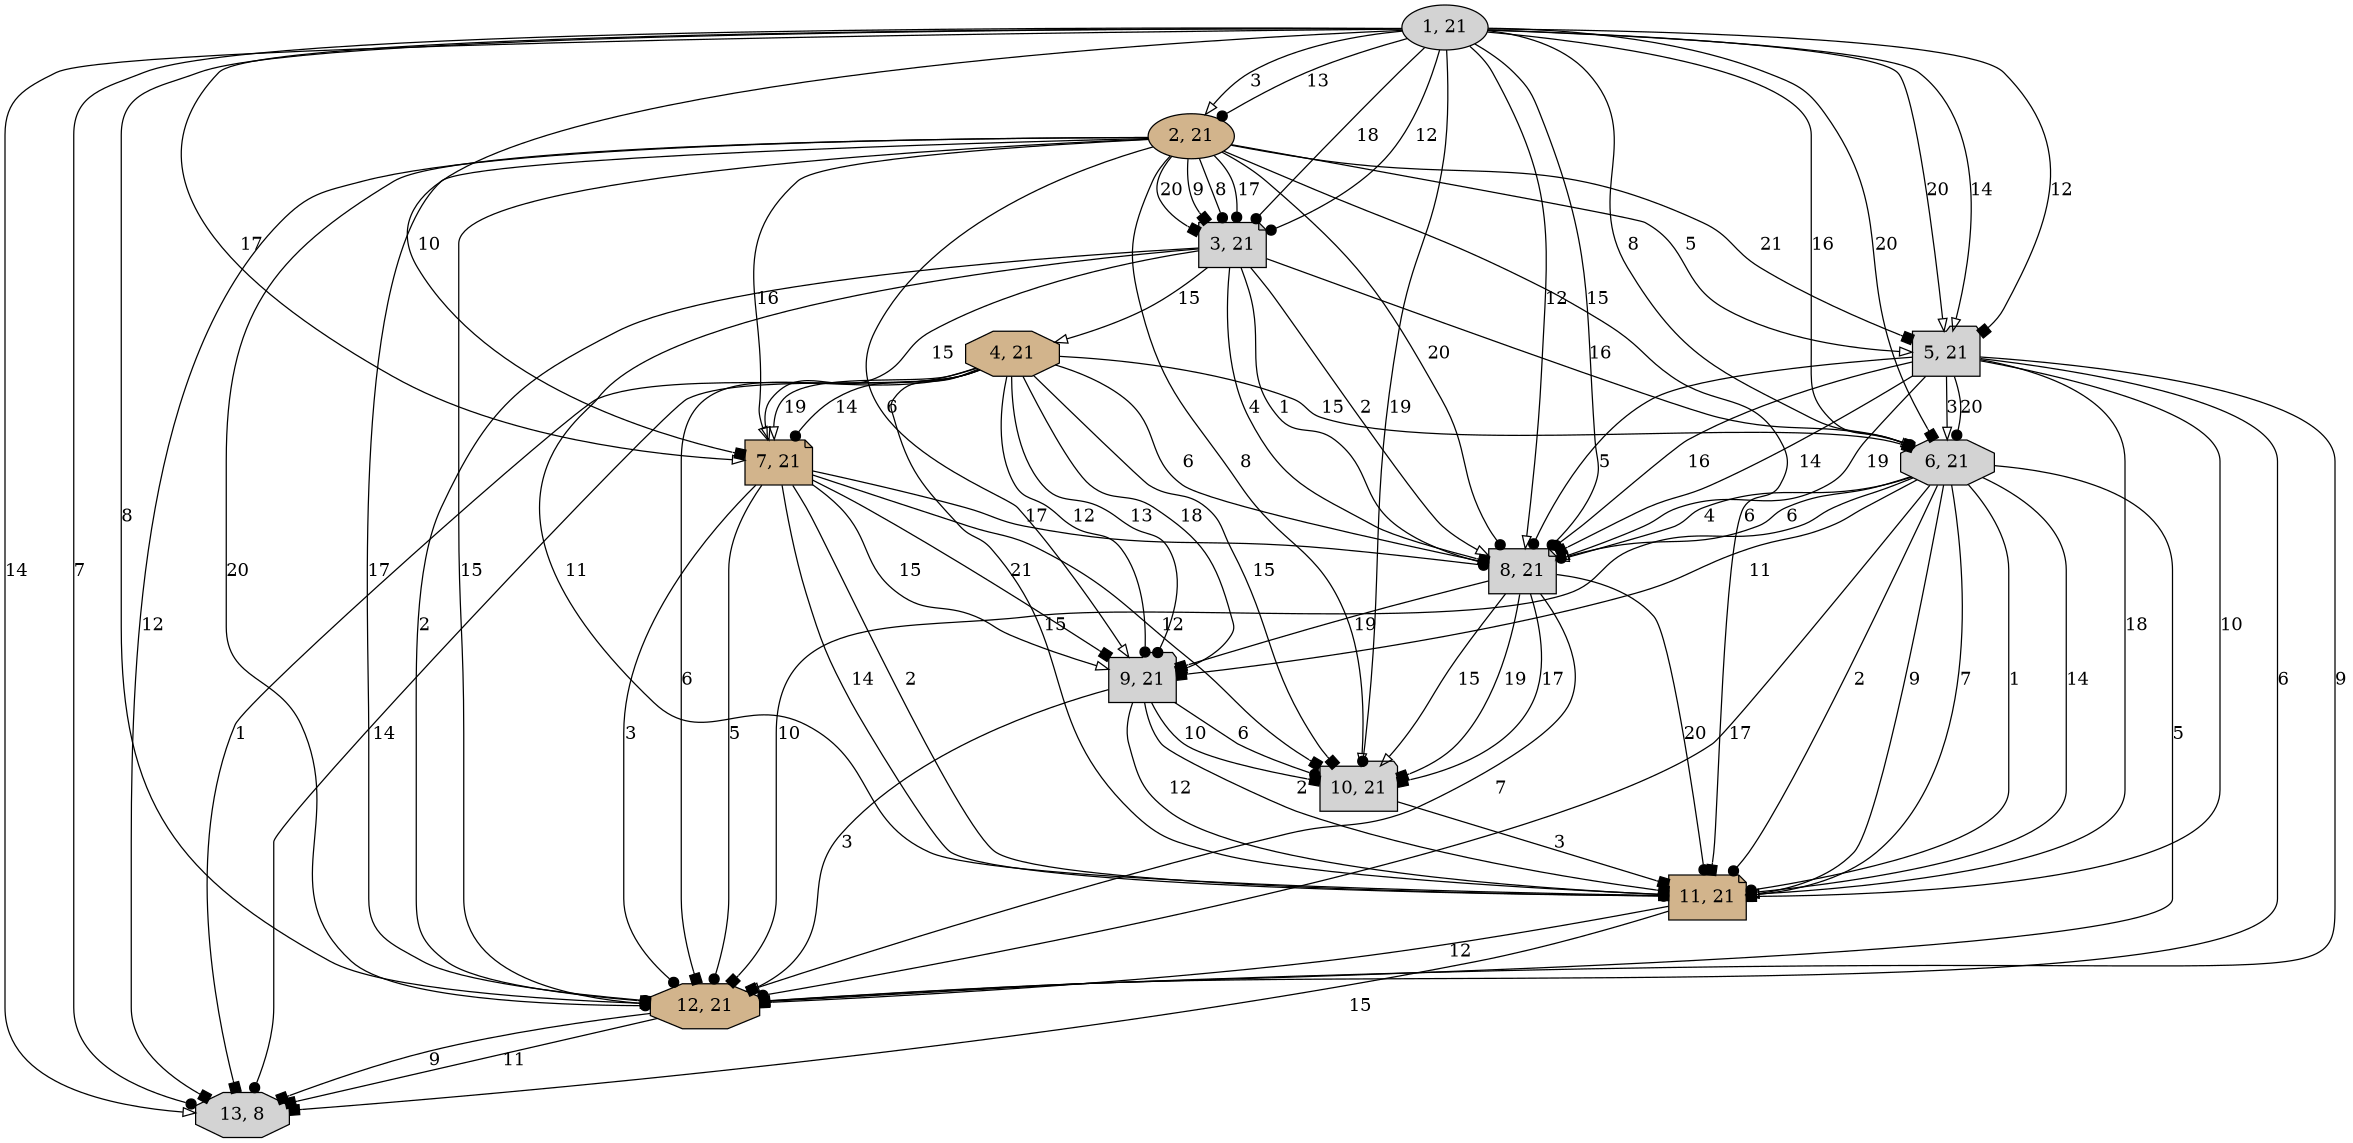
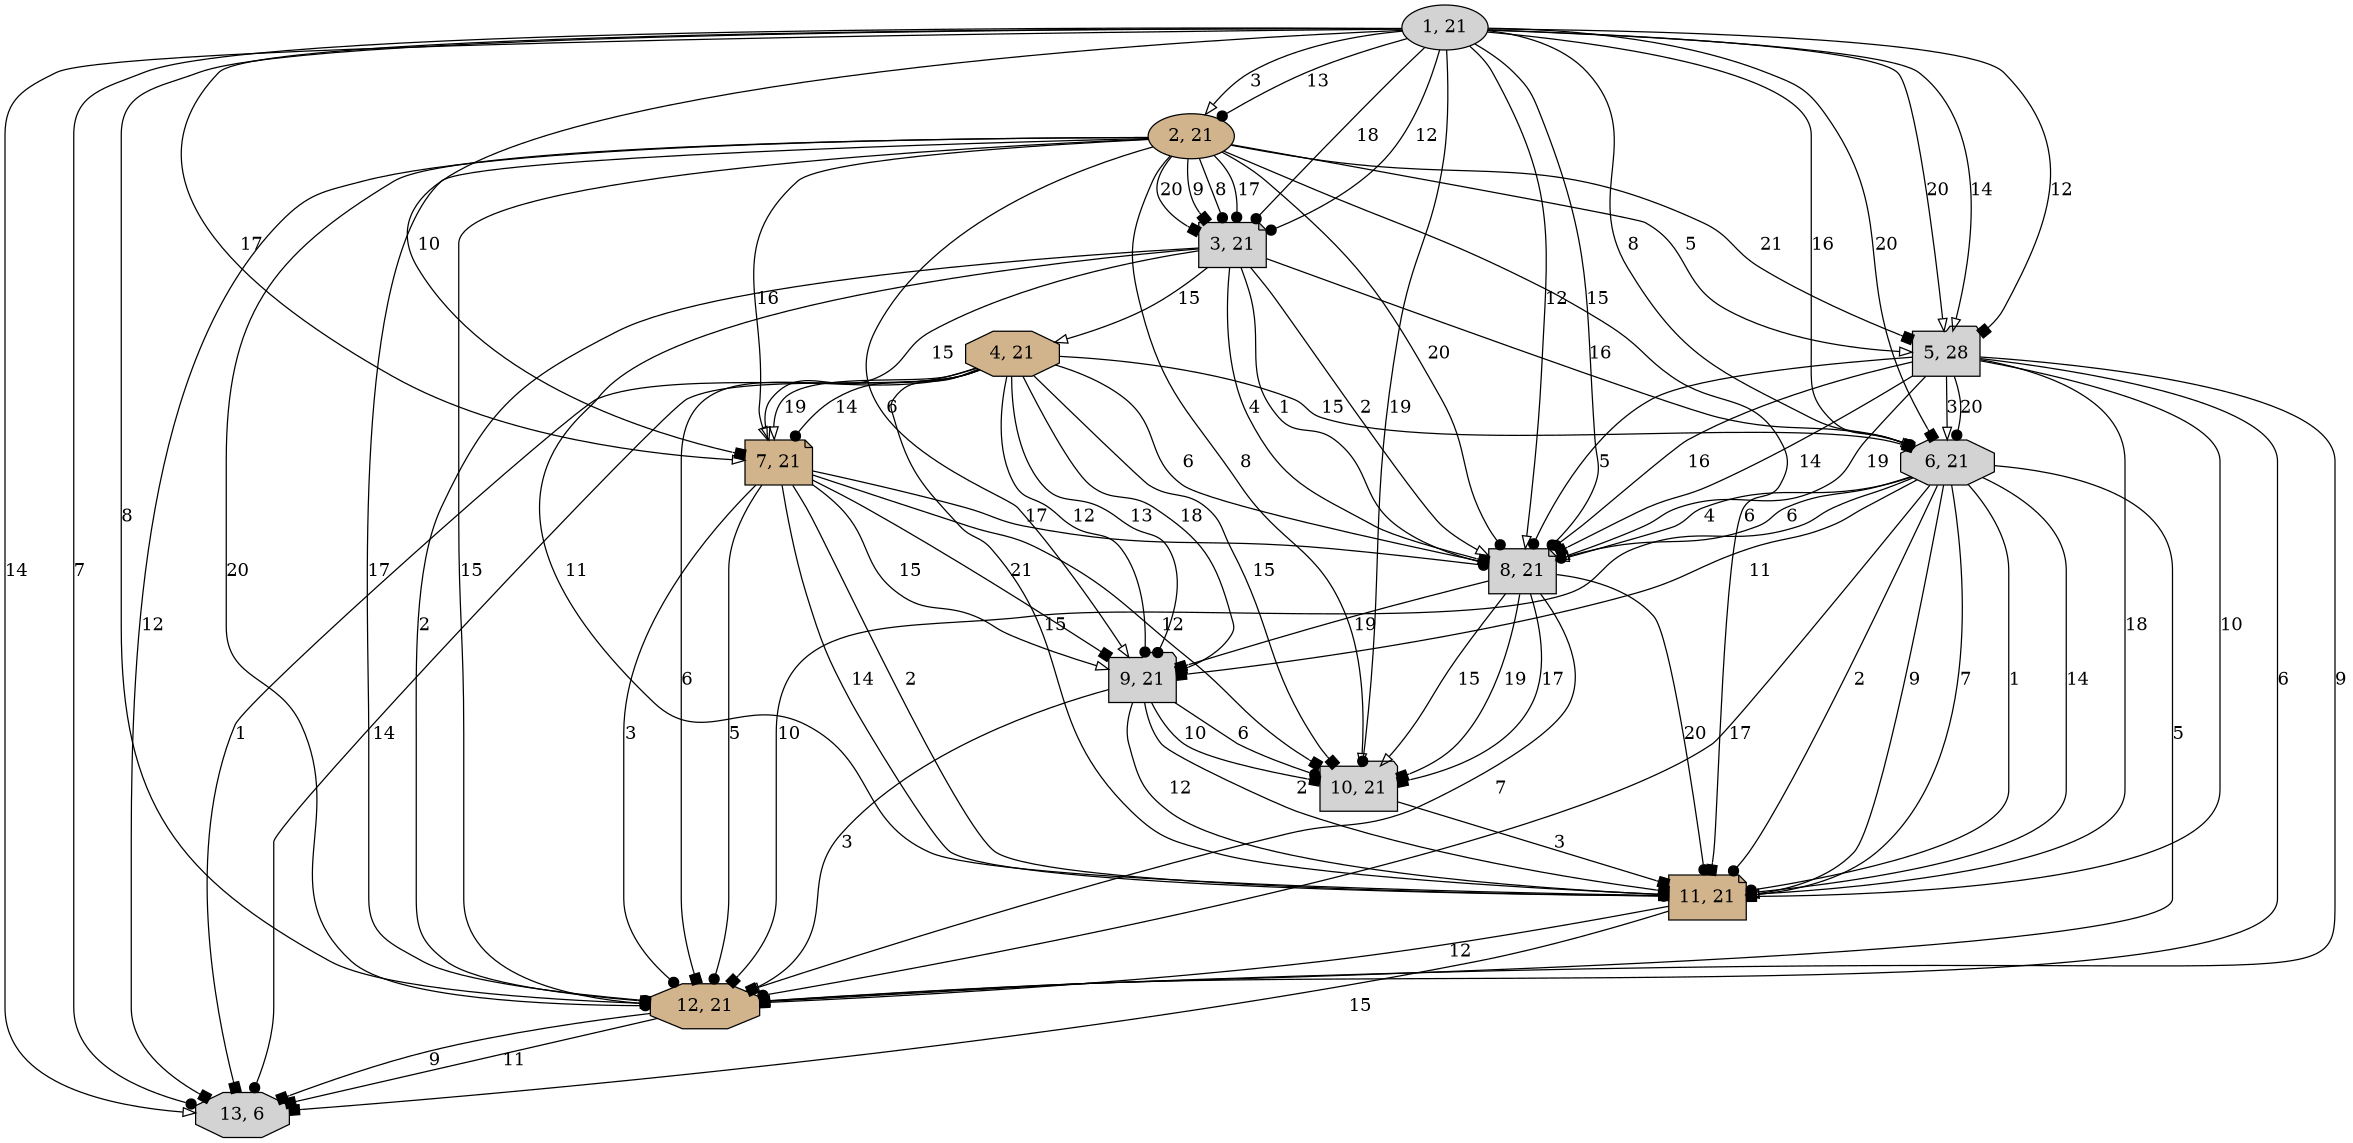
(1946, 354) -> (1946, 354)
(242, 1115) -> (242, 1115)
